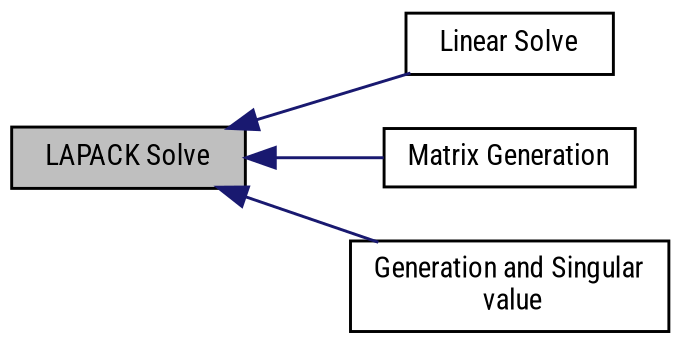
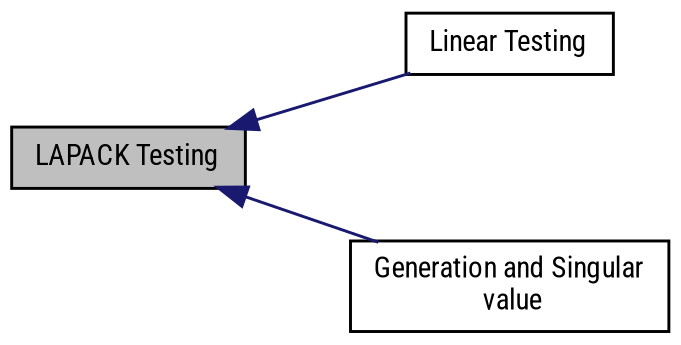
(510, 44) -> (510, 44)
(129, 158) -> (129, 158)
(510, 158) -> none
